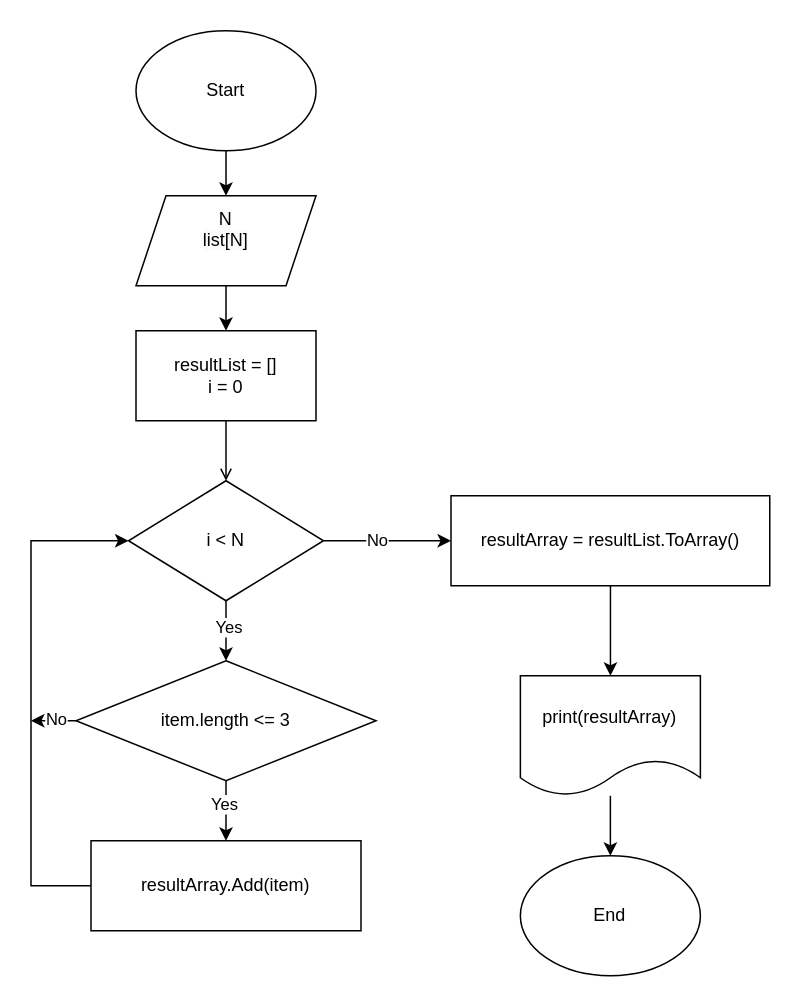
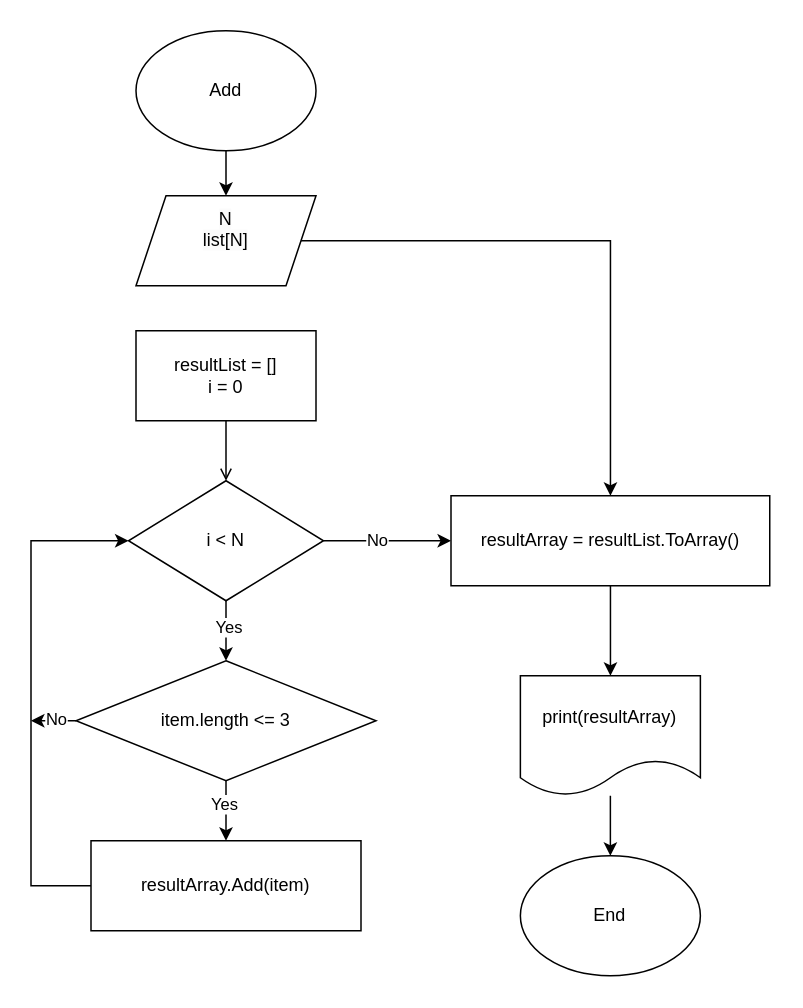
(226, 91) -> (226, 91)
(226, 314) -> (578, 241)
